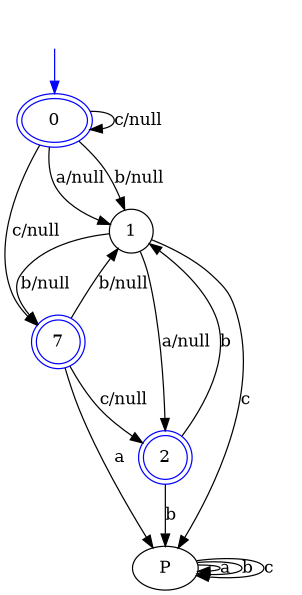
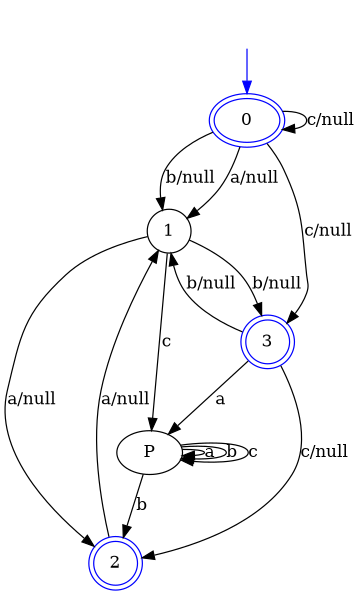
(58, 342) -> (268, 342)
(226, 342) -> (125, 400)
(165, 509) -> (135, 500)
